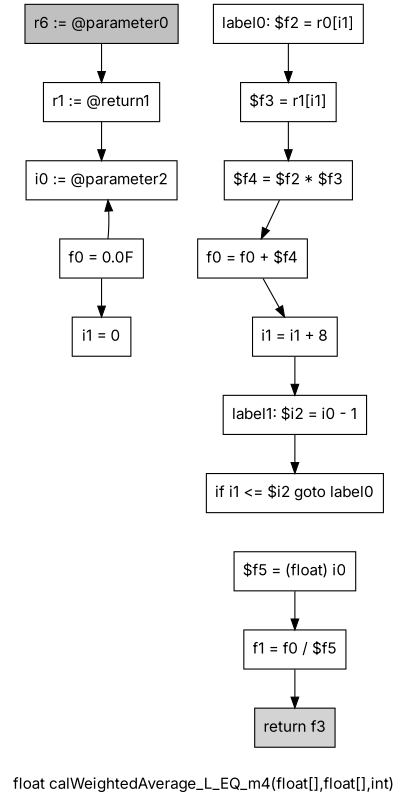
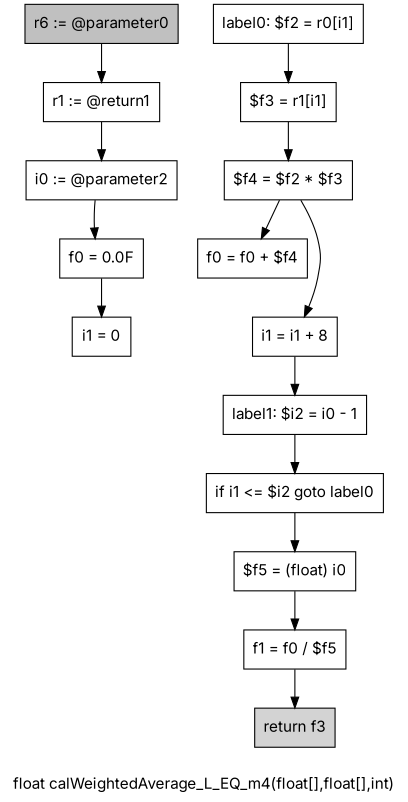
(109, 225) -> (94, 214)
(271, 293) -> (320, 252)
none -> (295, 527)
